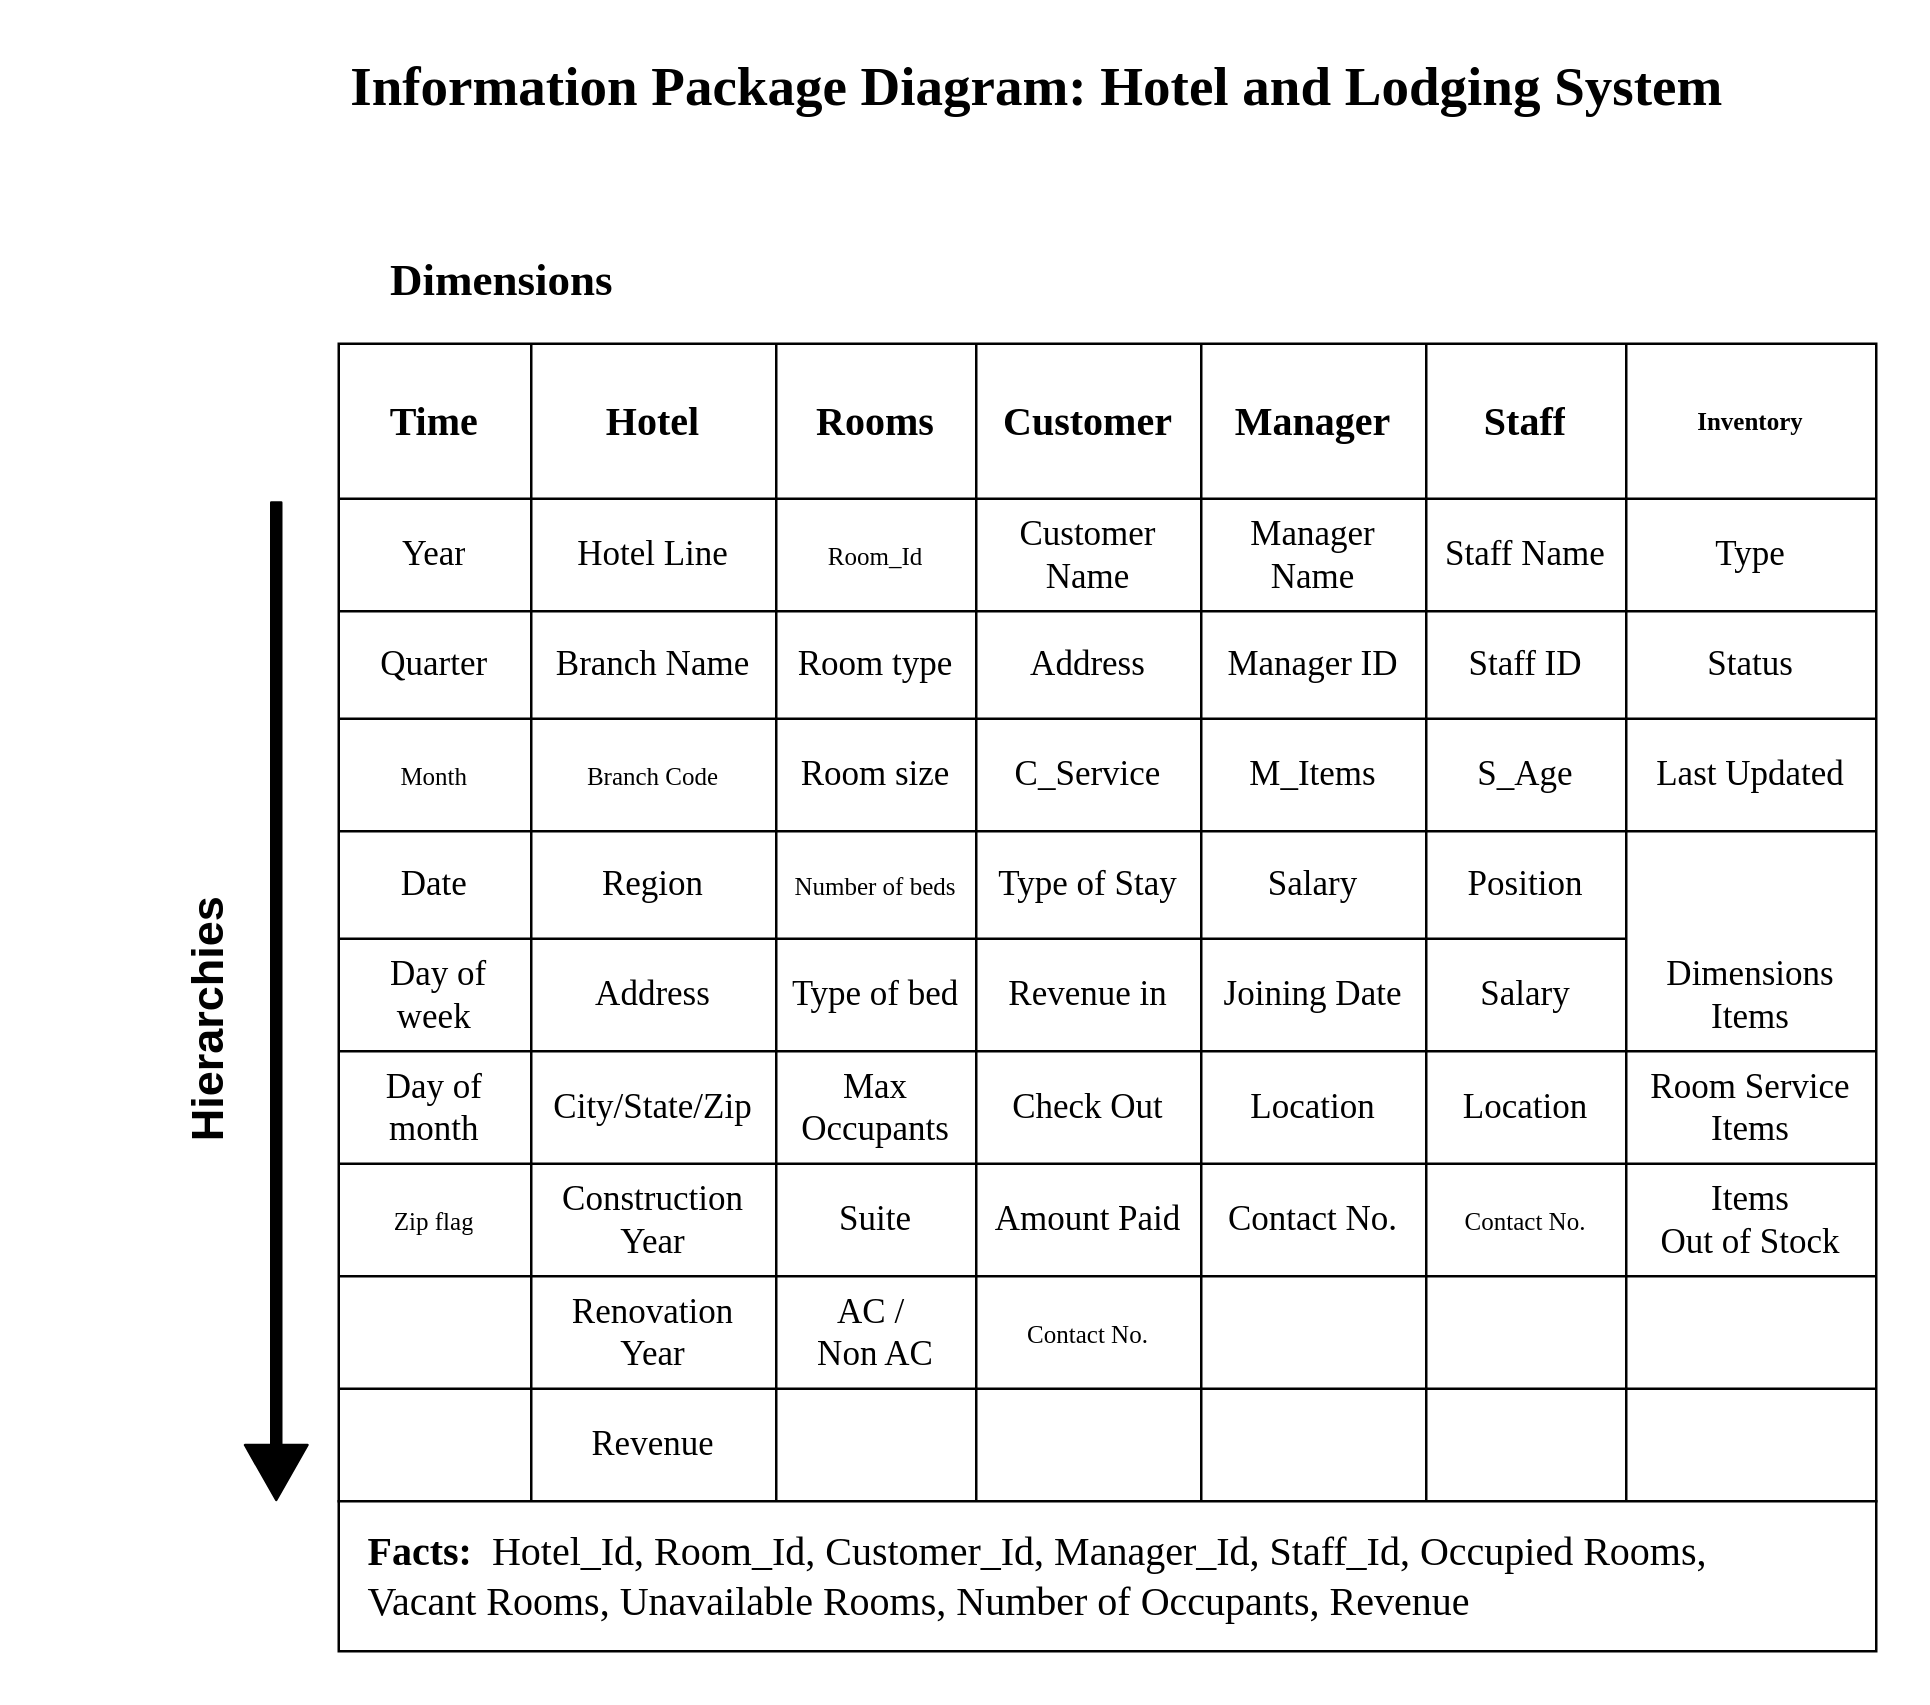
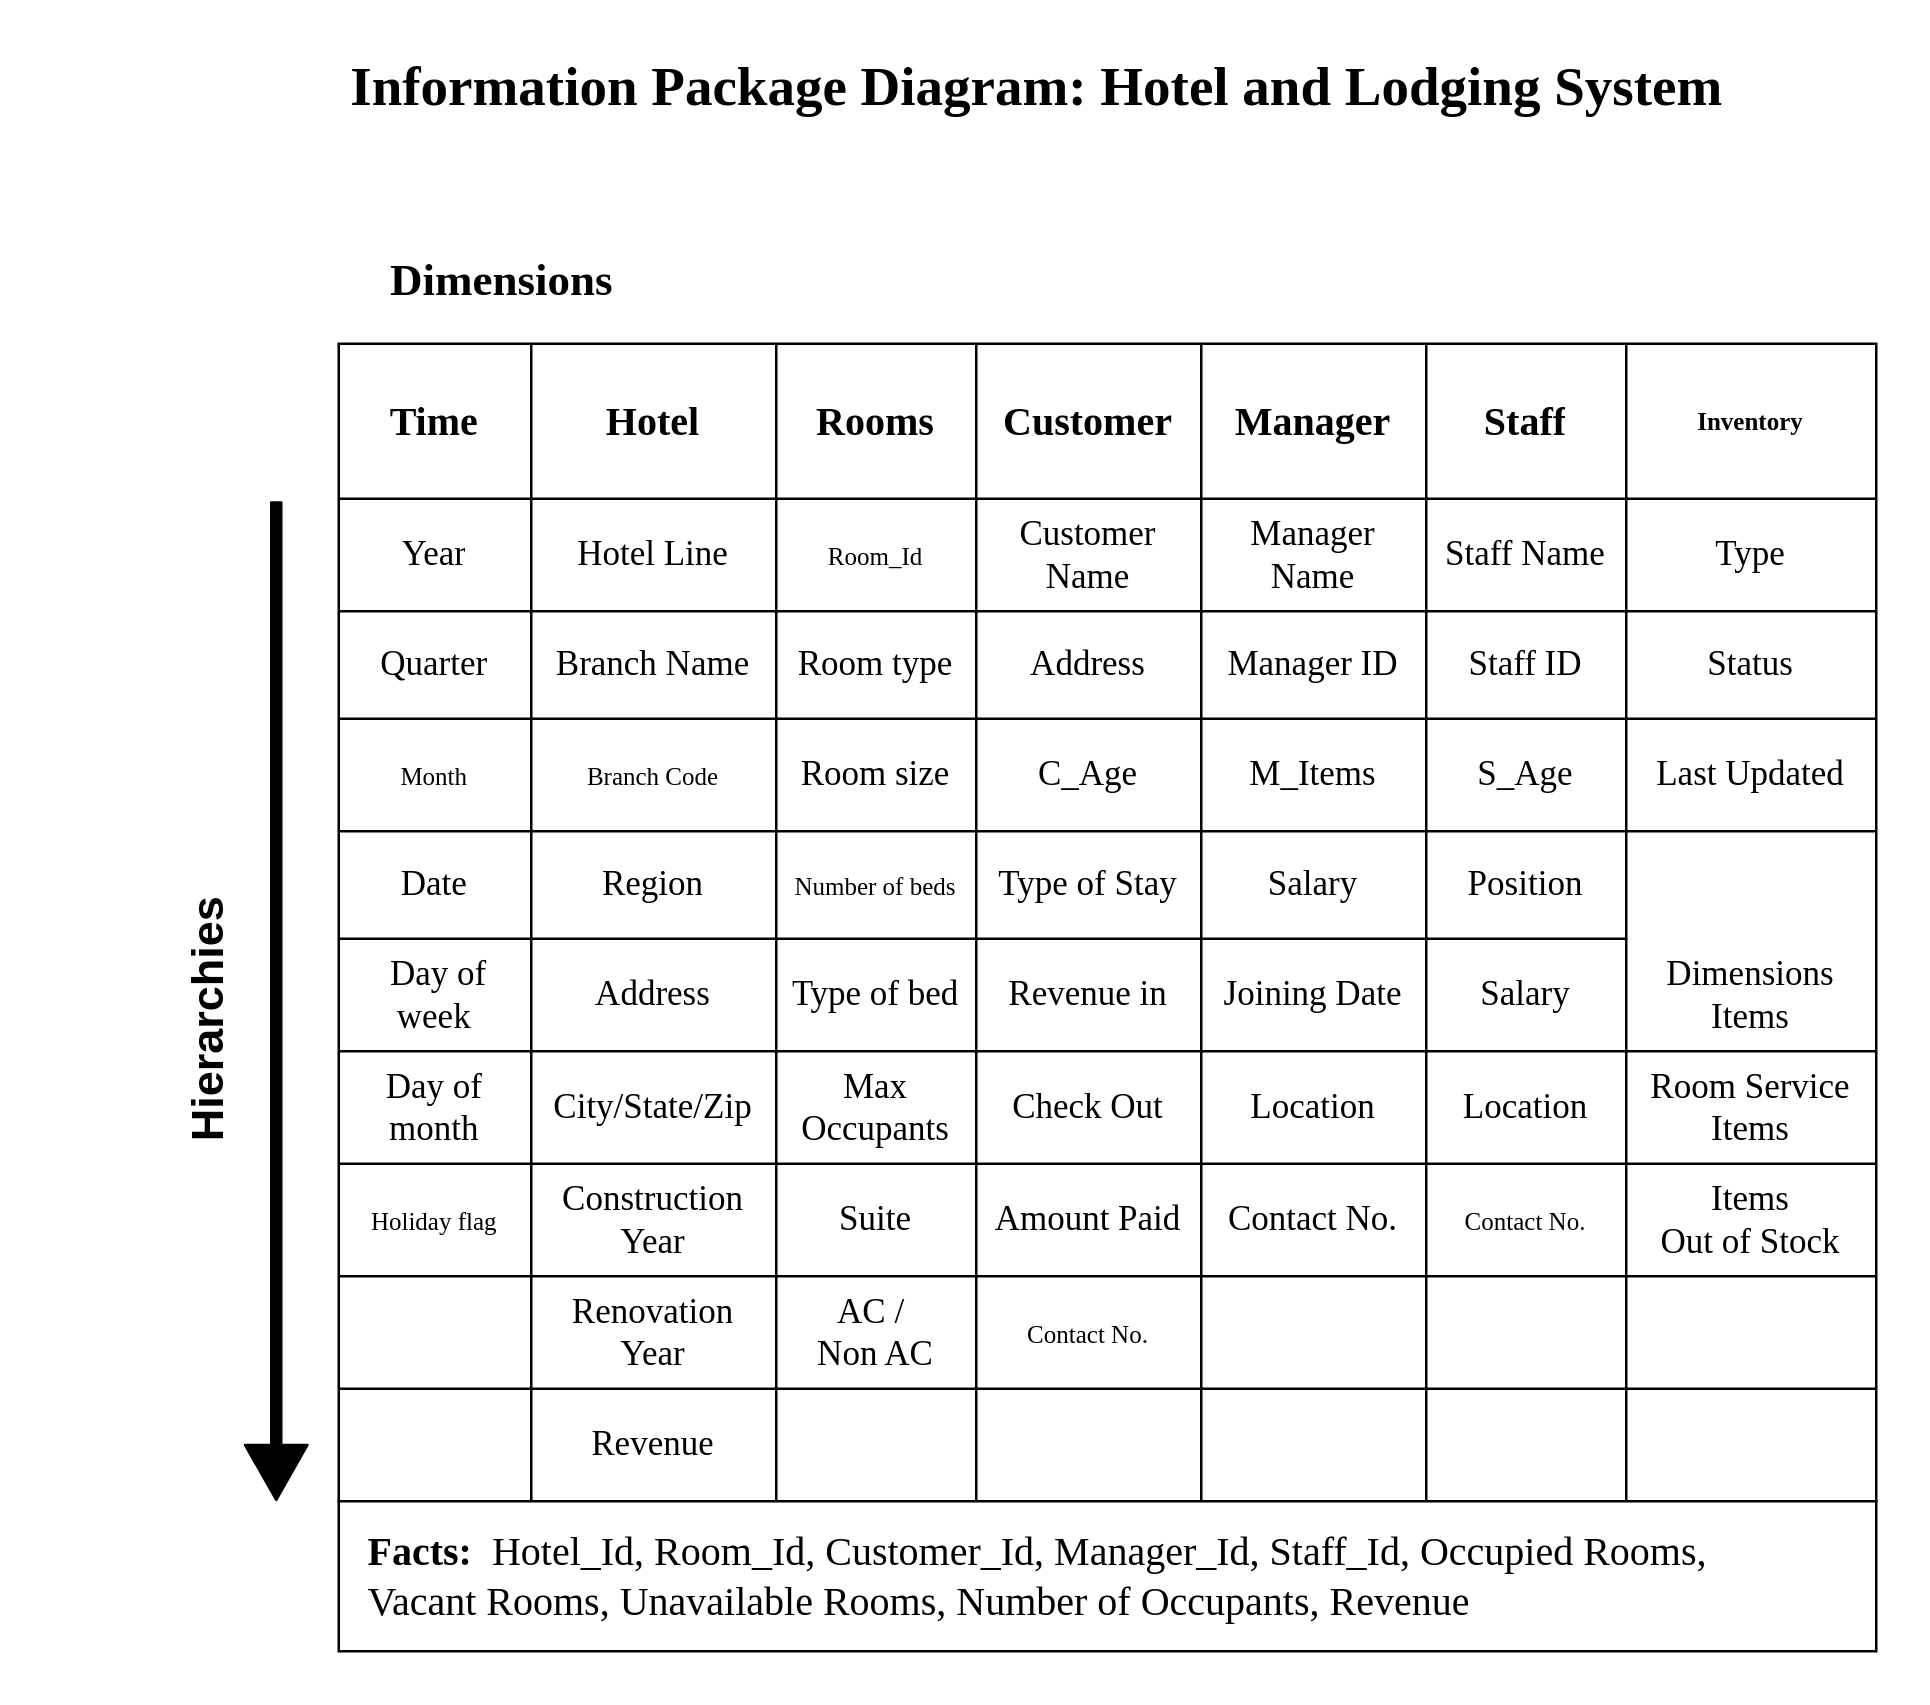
(1089, 776) -> (1089, 776)
(435, 1221) -> (435, 1221)
